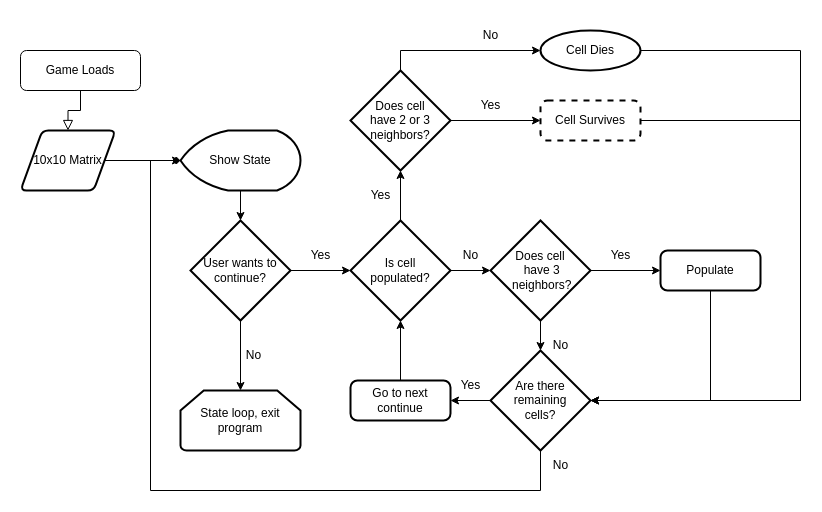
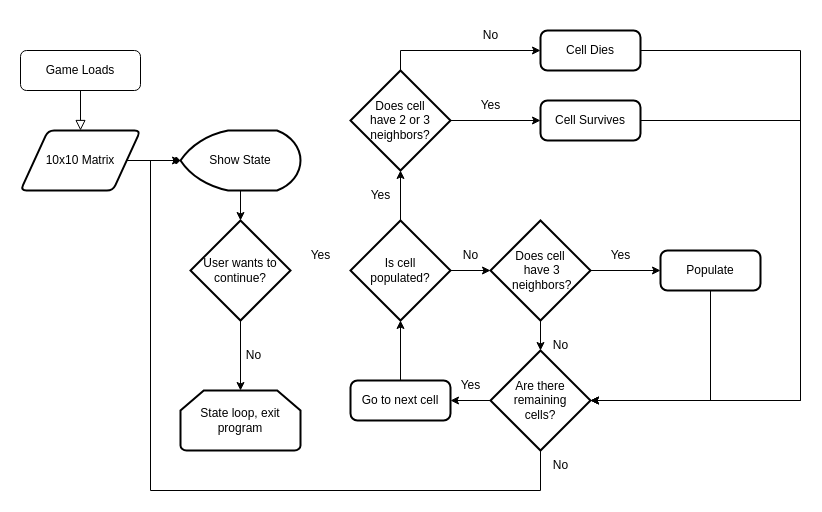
(591, 51) -> (591, 51)
(591, 121) -> (591, 121)
(68, 161) -> (81, 161)
(317, 271) -> none
(401, 401) -> (401, 401)
